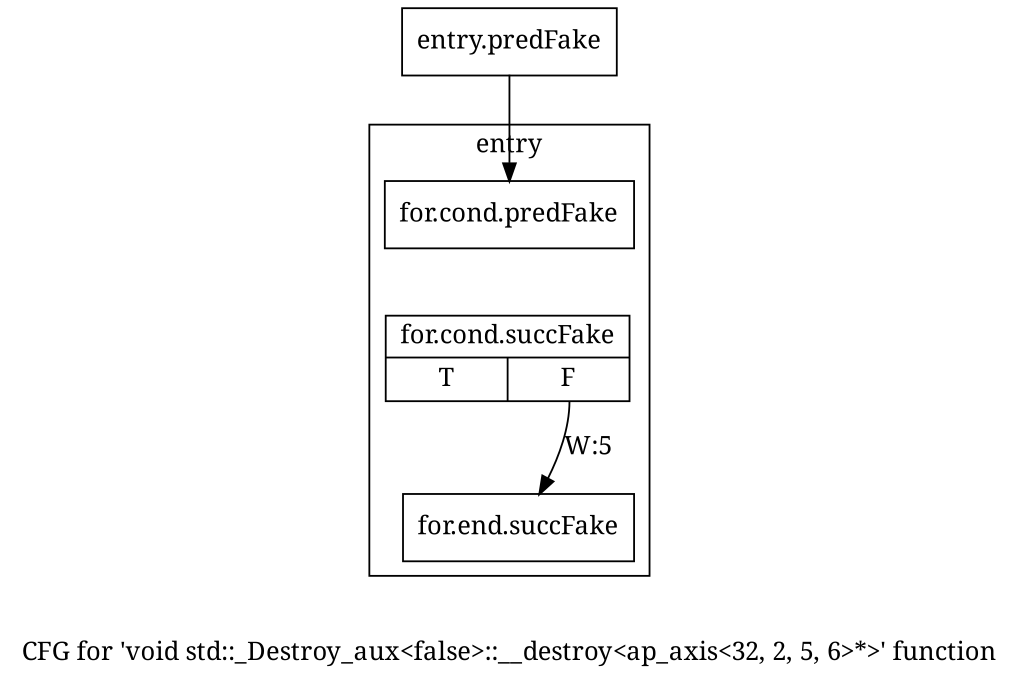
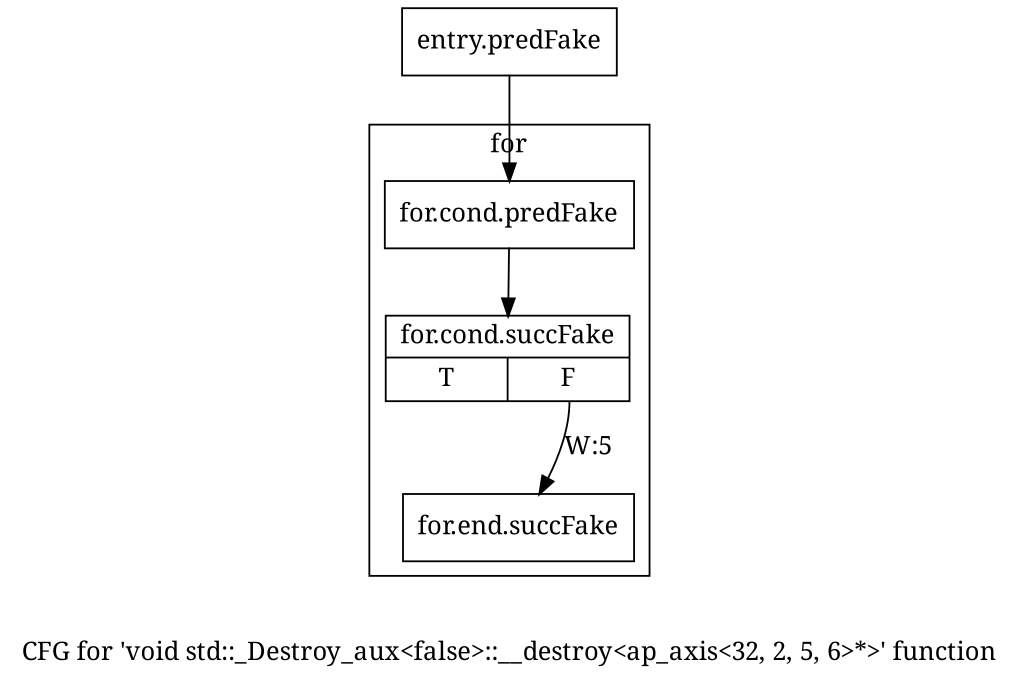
(509, 146) -> (509, 146)
none -> (509, 273)
